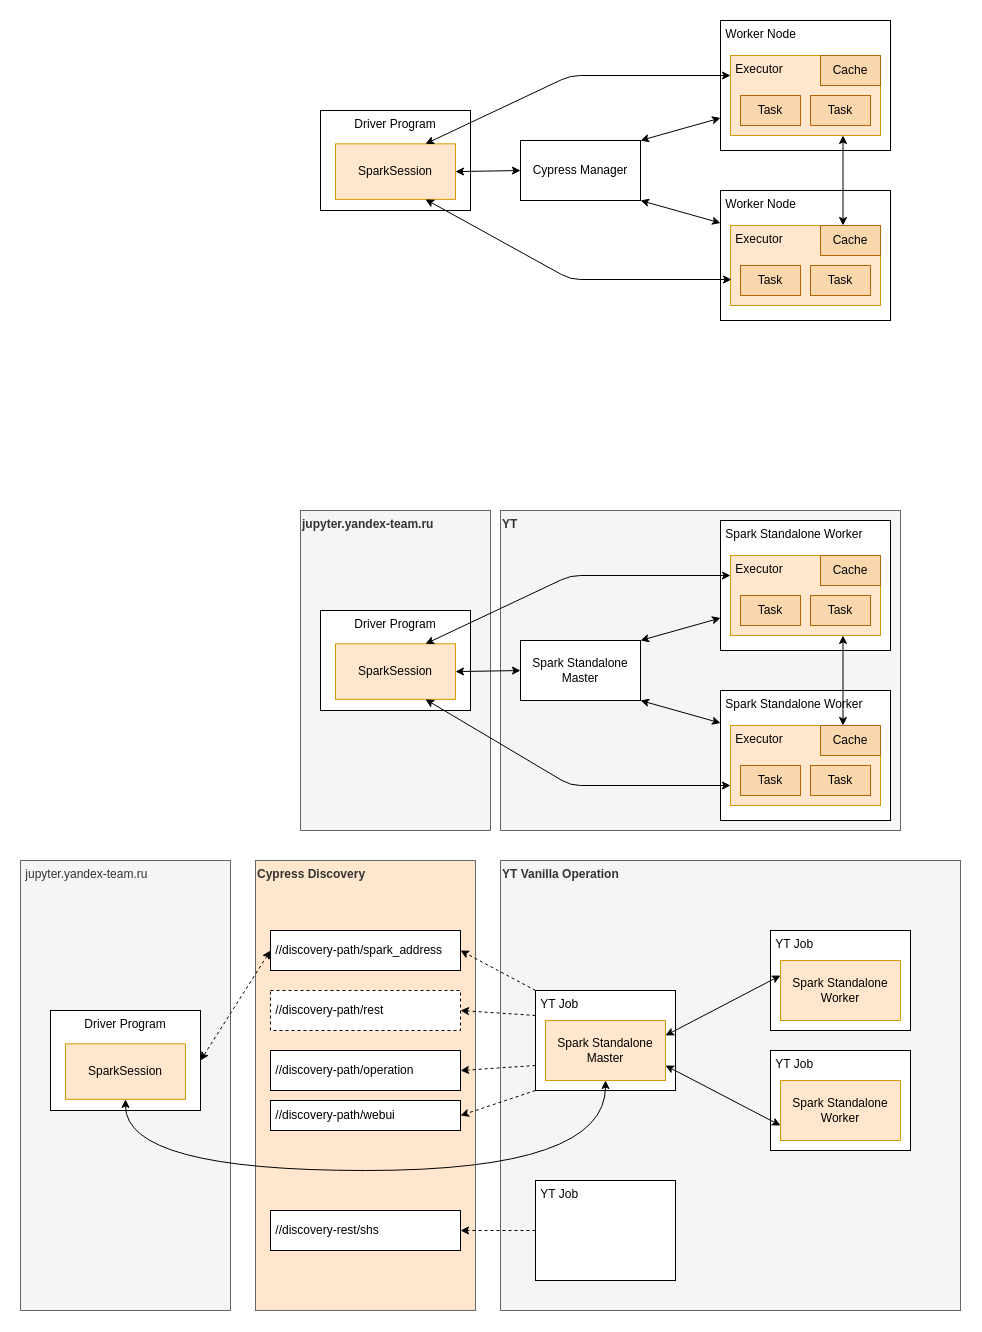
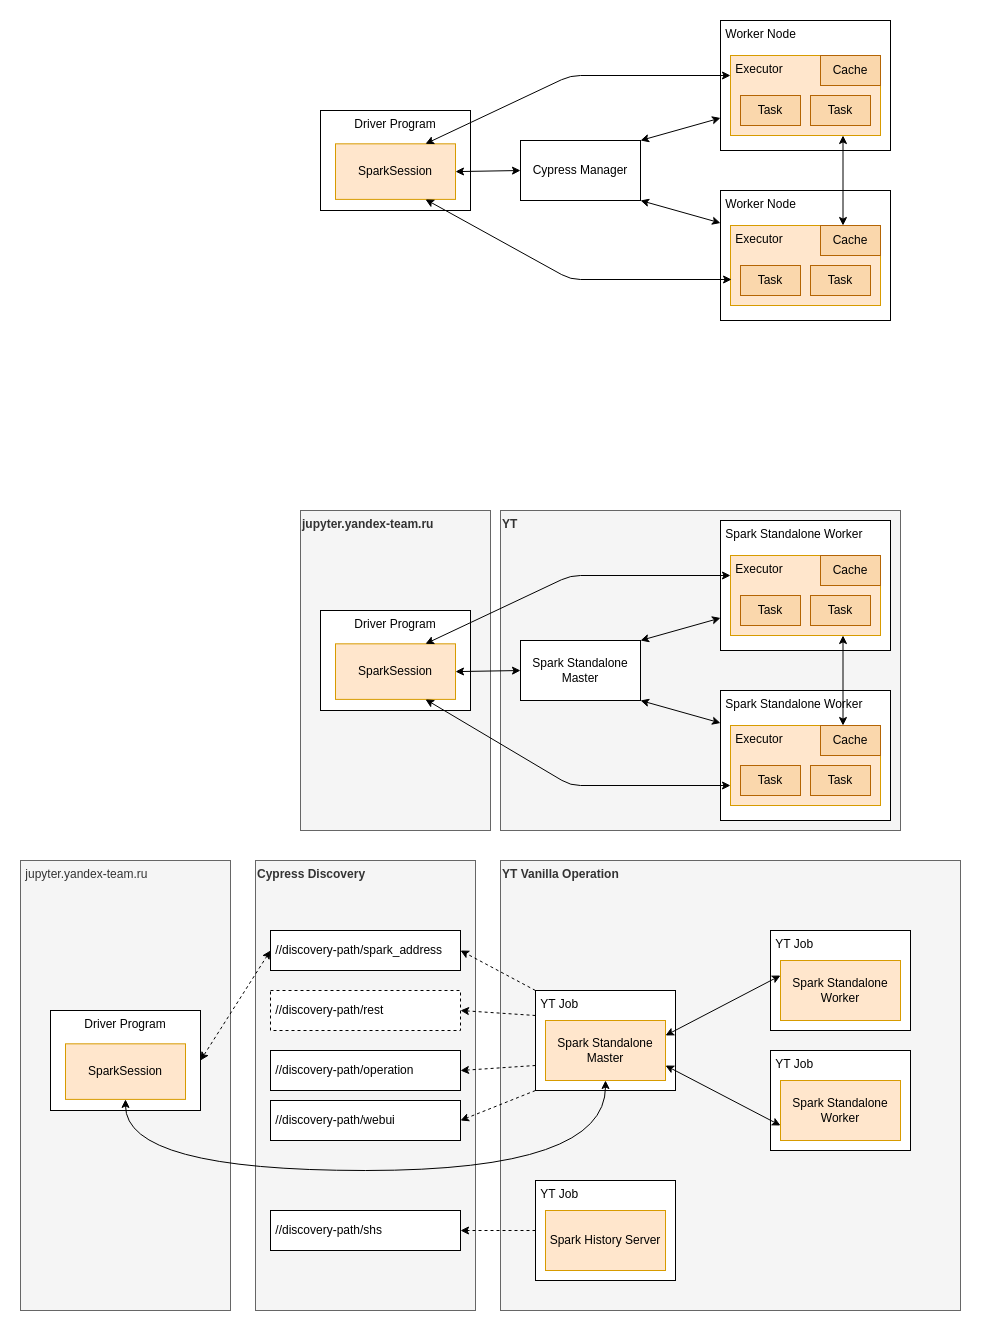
(312, 875) -> (312, 875)
(366, 1116) -> (366, 1121)
(338, 1231) -> (338, 1231)
none -> (606, 1241)
